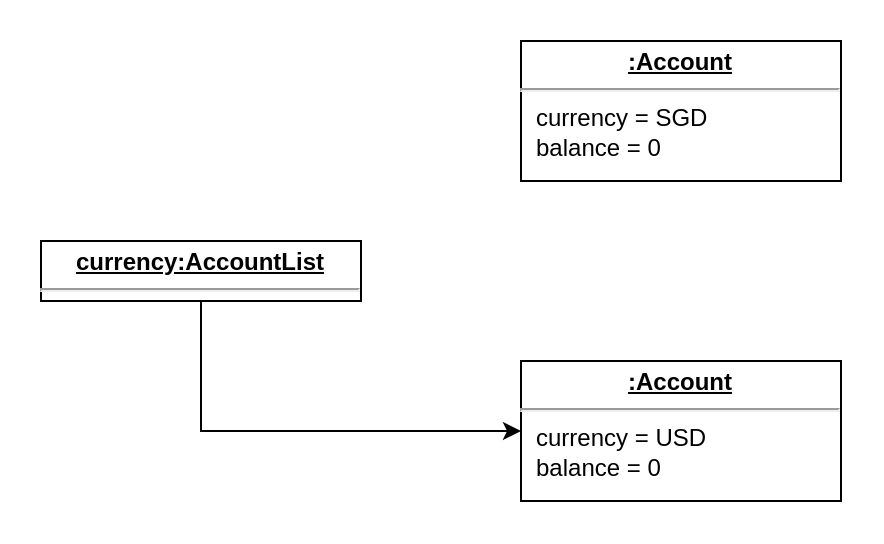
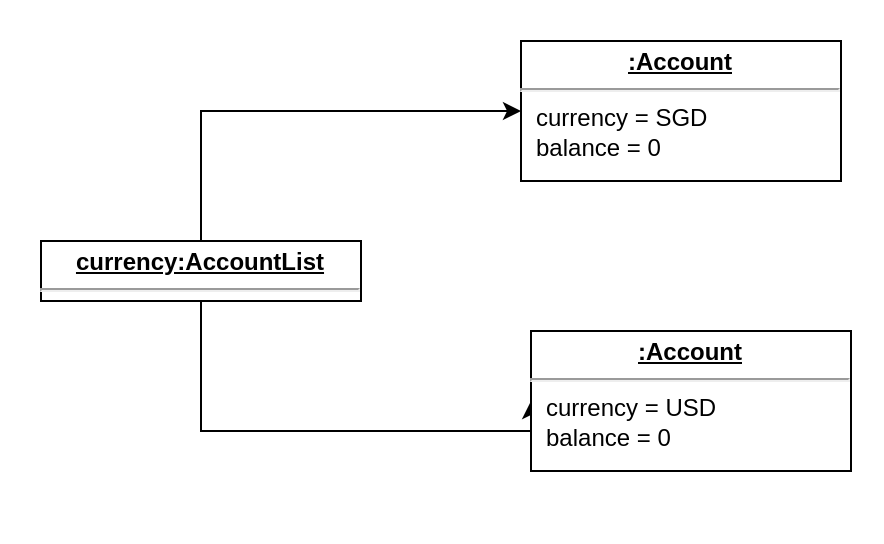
none -> (289, 111)
(681, 431) -> (691, 401)
